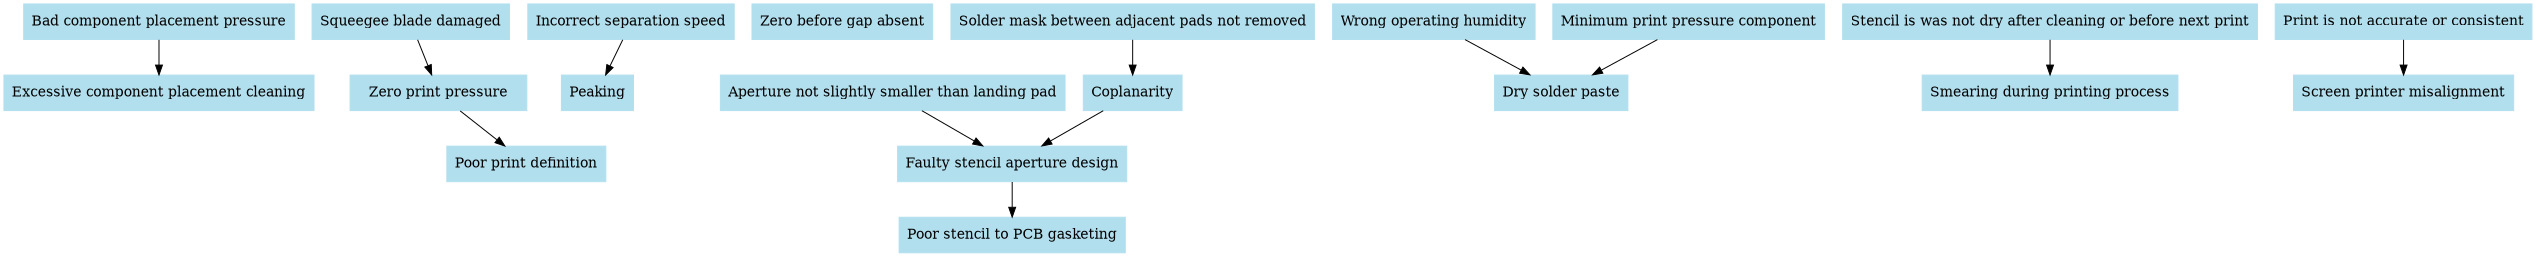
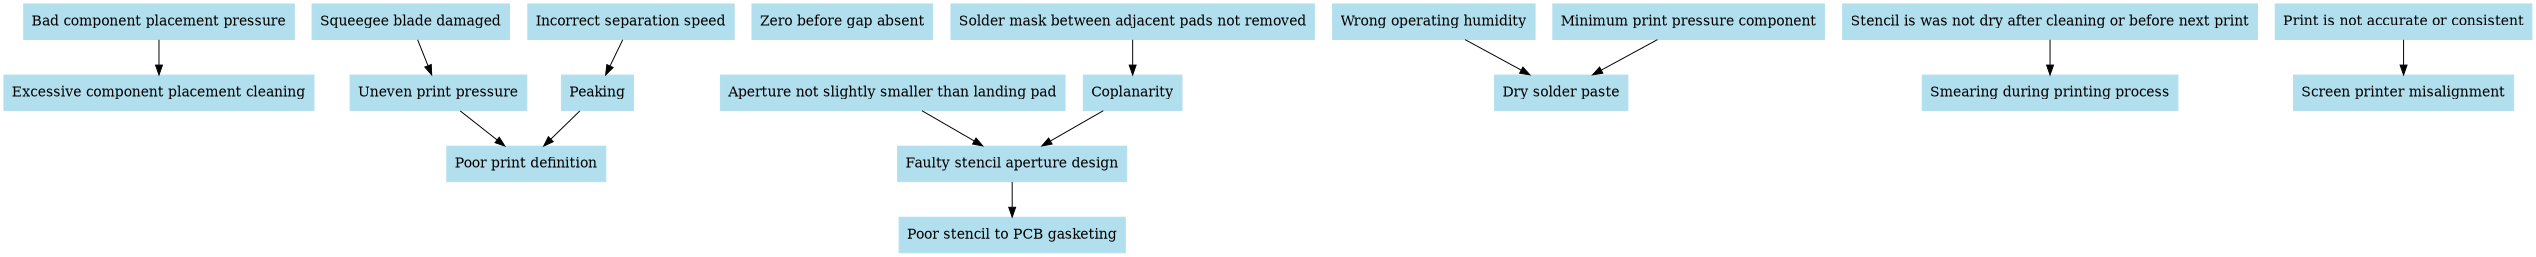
(438, 93) -> (438, 93)
none -> (565, 125)
